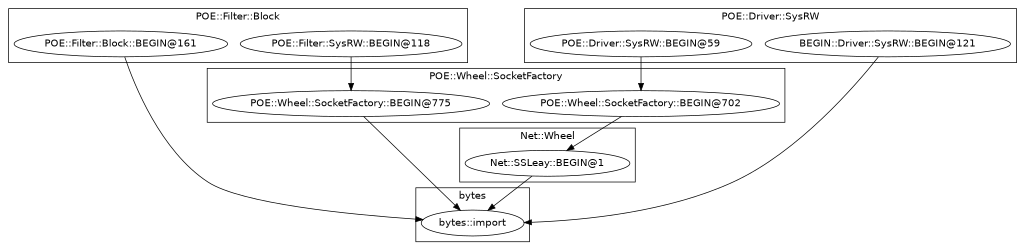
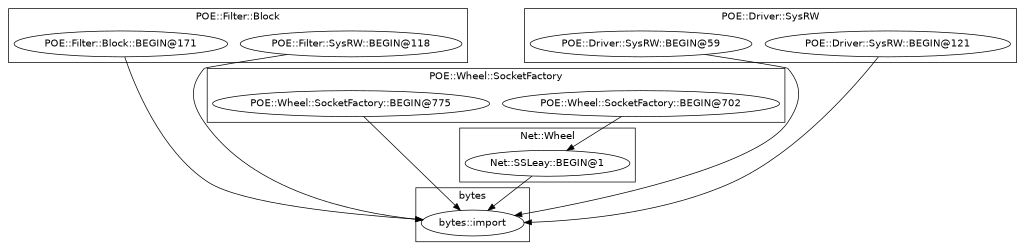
(121, 44) -> (121, 44)
(888, 44) -> (888, 44)
(351, 73) -> (238, 157)
(641, 73) -> (729, 160)
